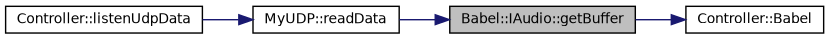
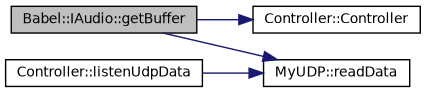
(417, 20) -> (213, 45)
(755, 20) -> (337, 20)
